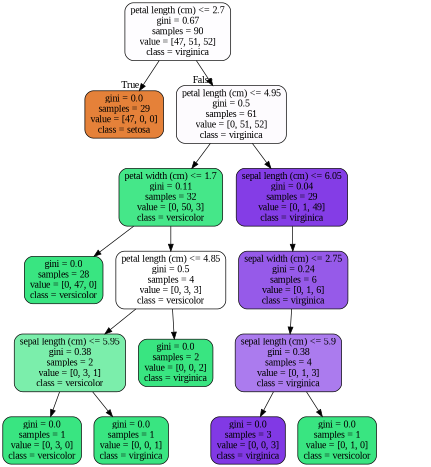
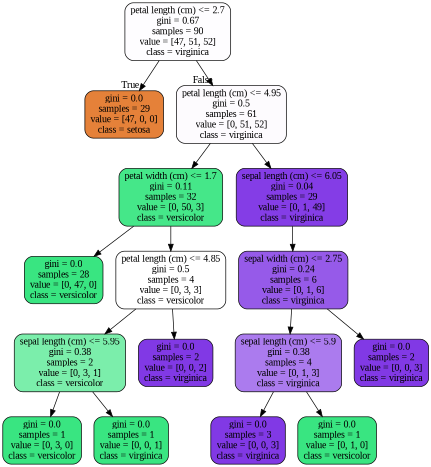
(176, 363) -> (176, 363)
none -> (391, 363)
